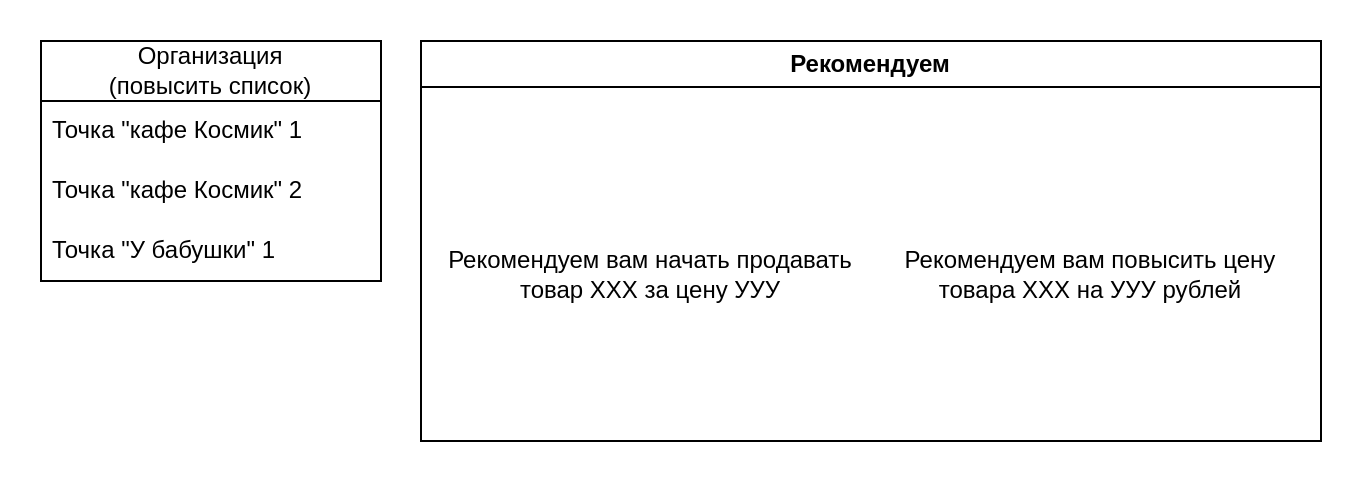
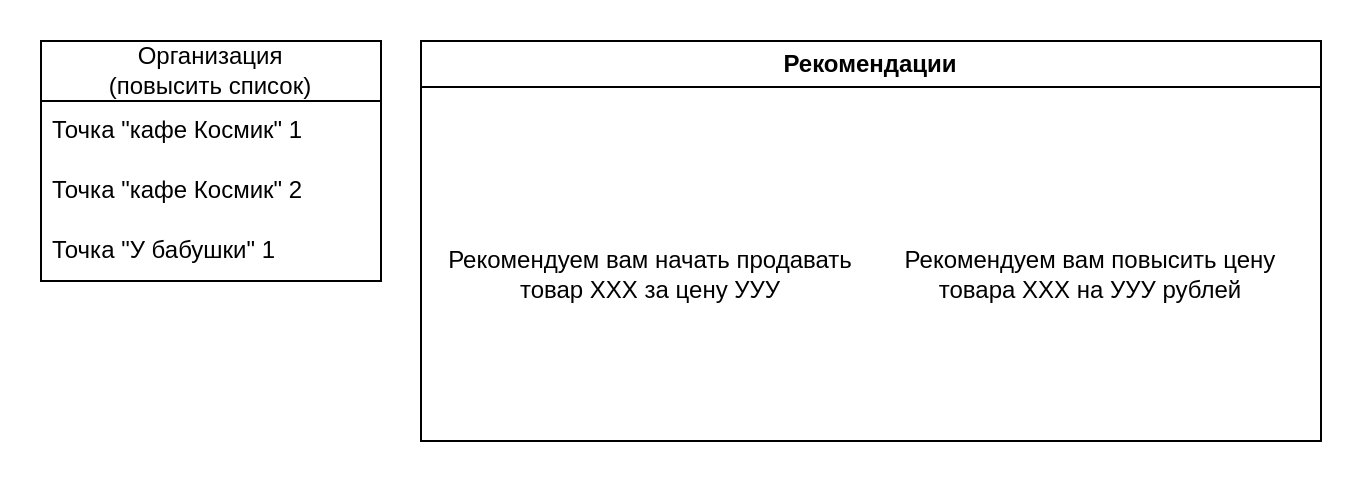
(871, 65) -> (871, 65)
